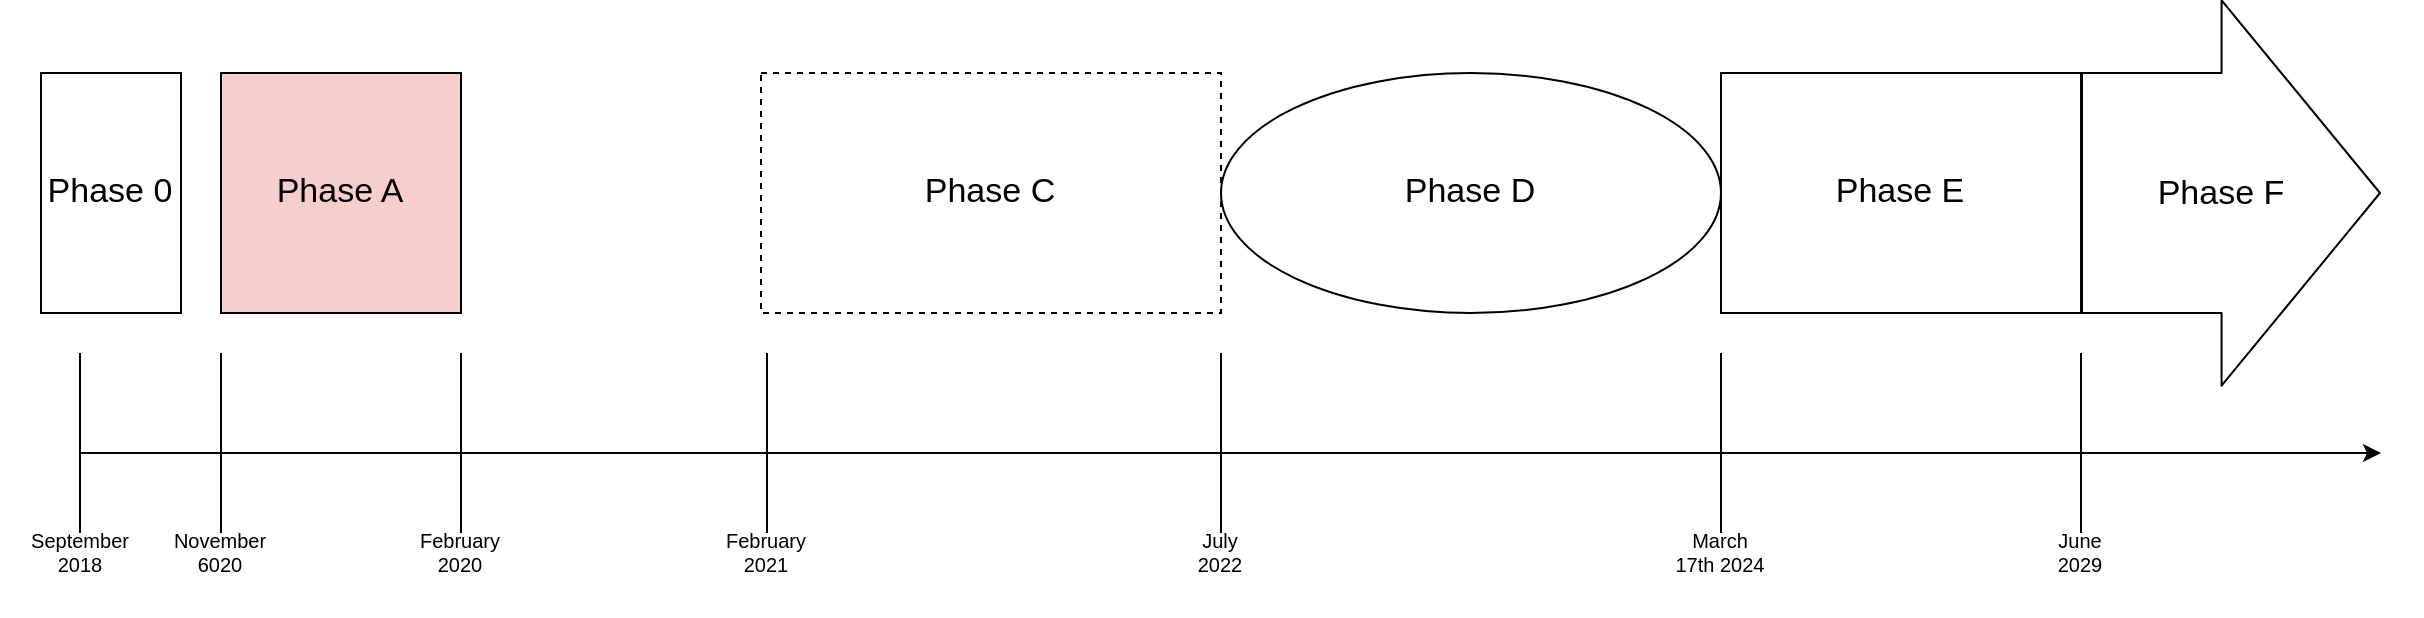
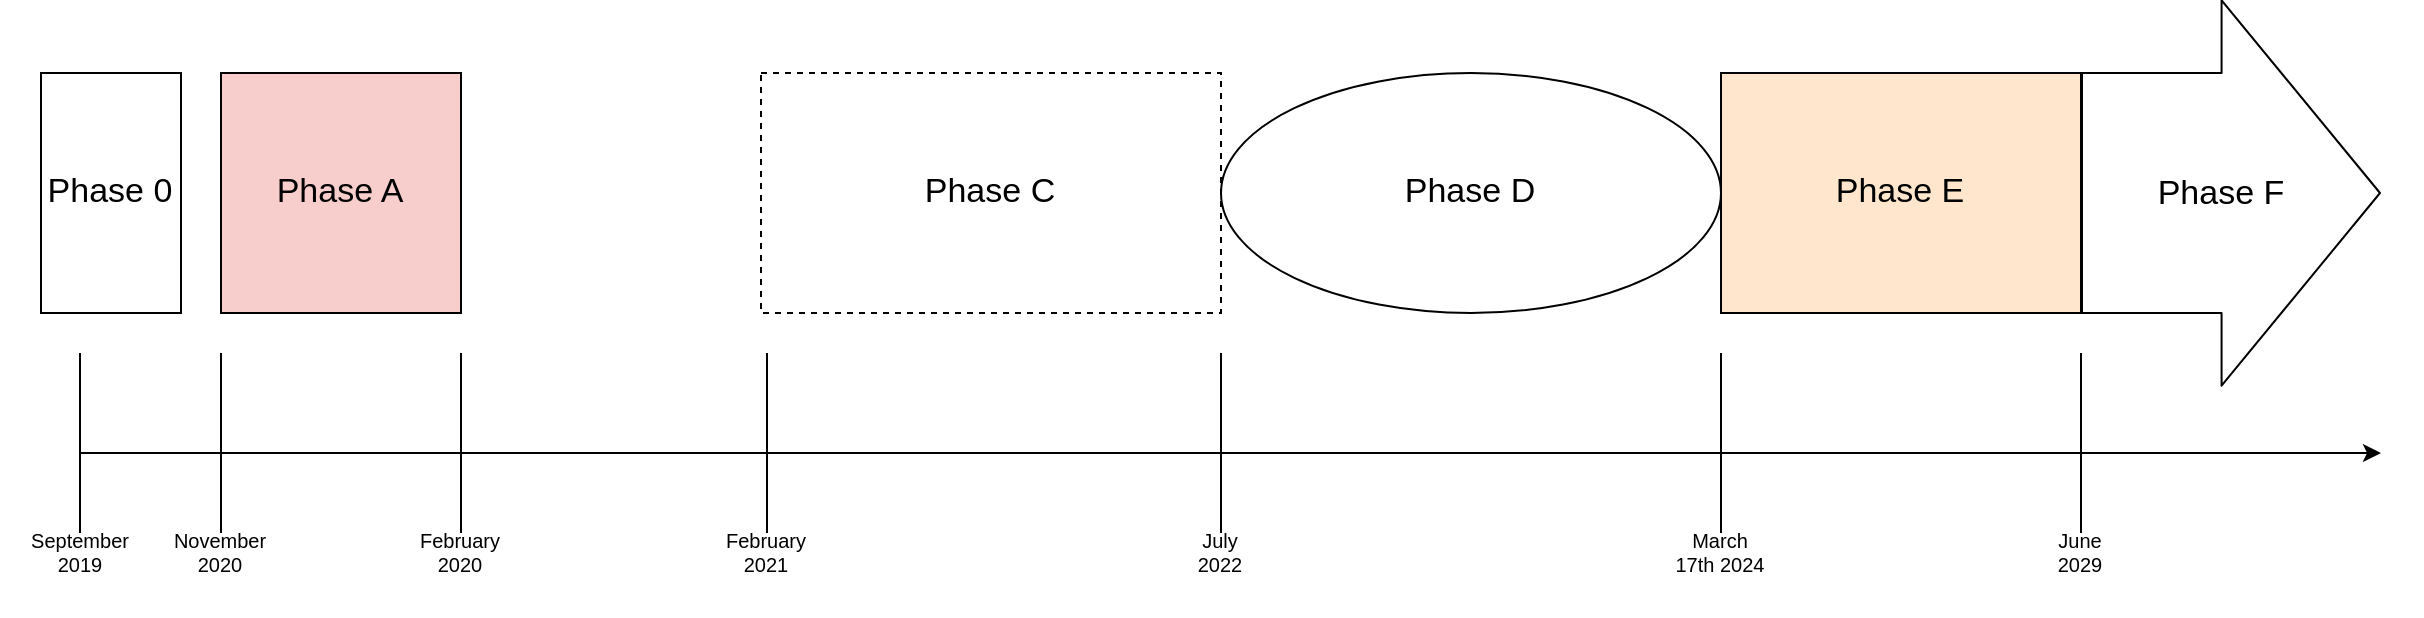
(1901, 193) -> (1901, 193)
(81, 553) -> (81, 553)
(221, 553) -> (221, 553)
